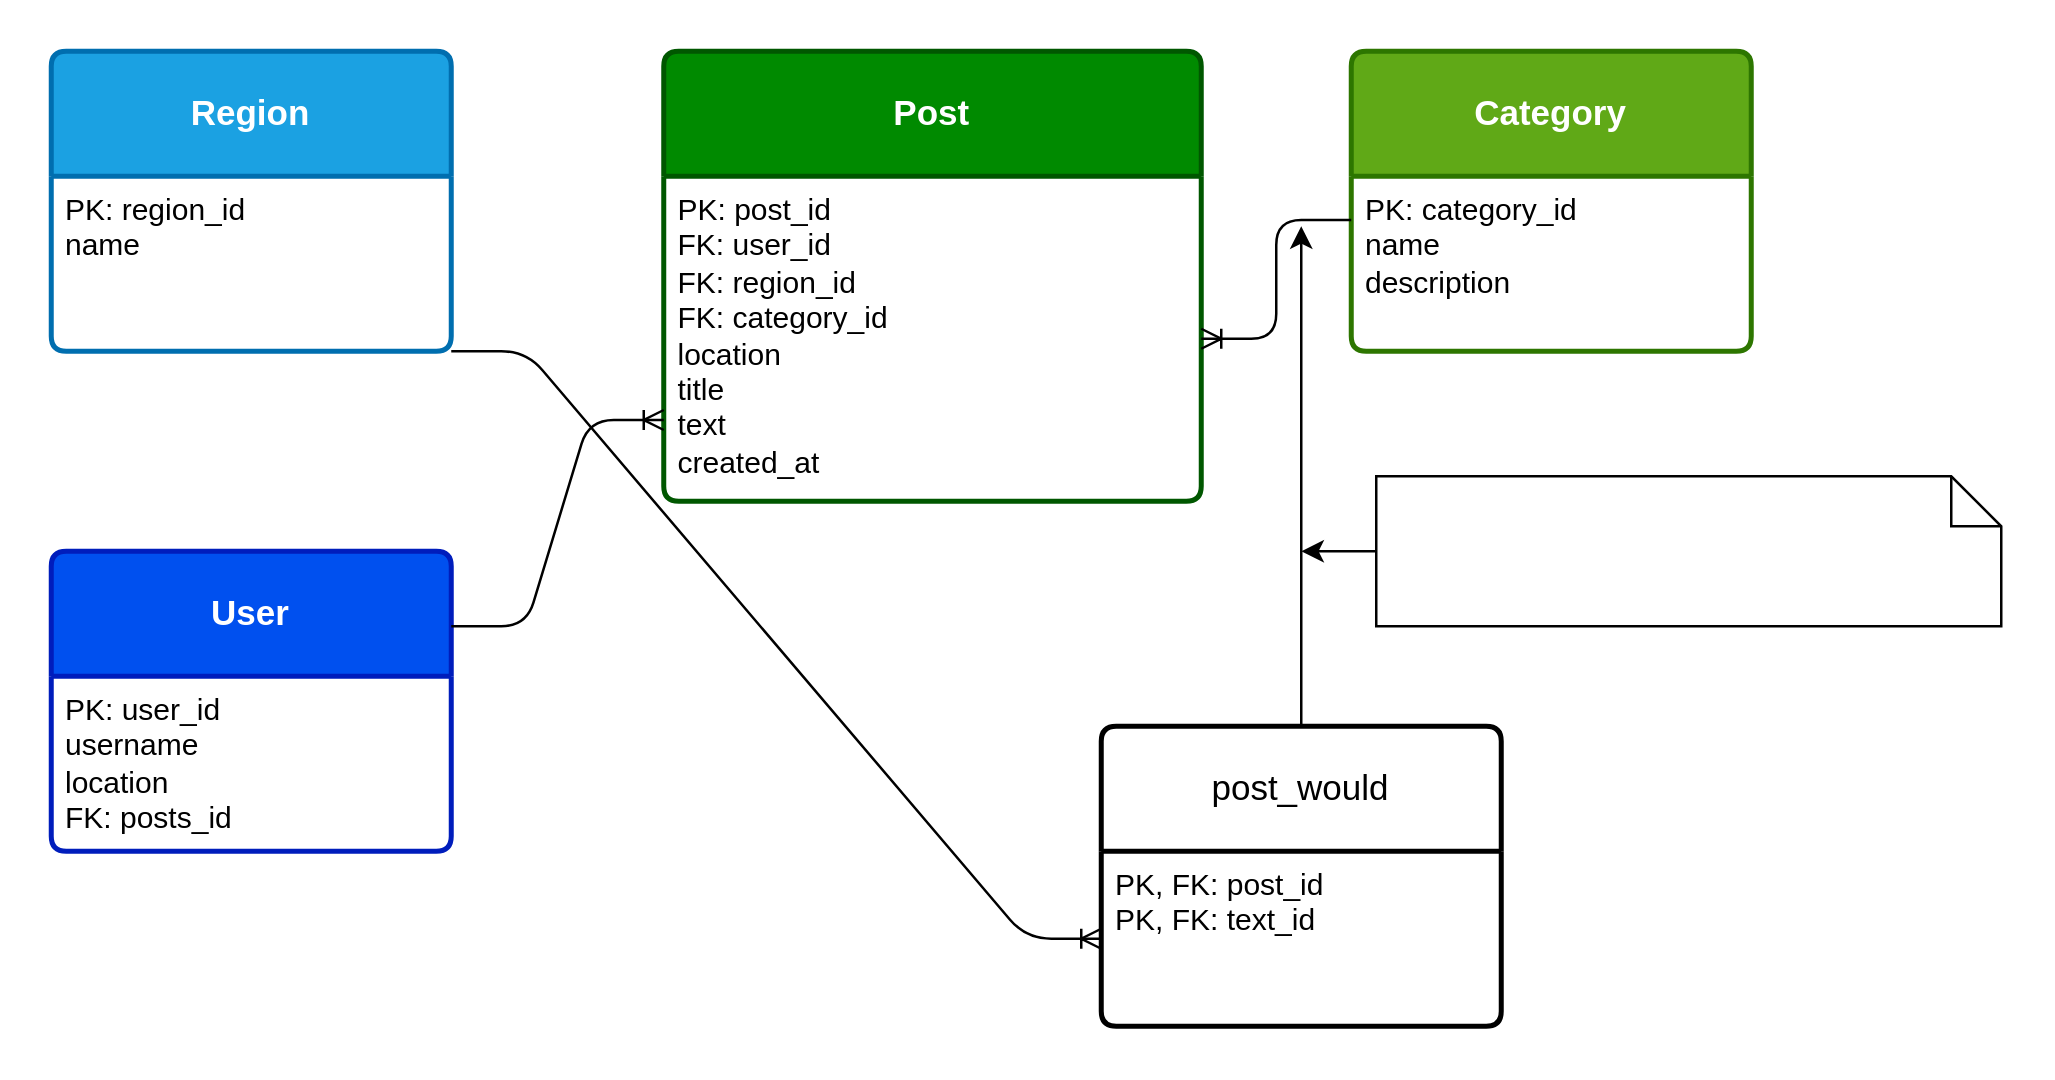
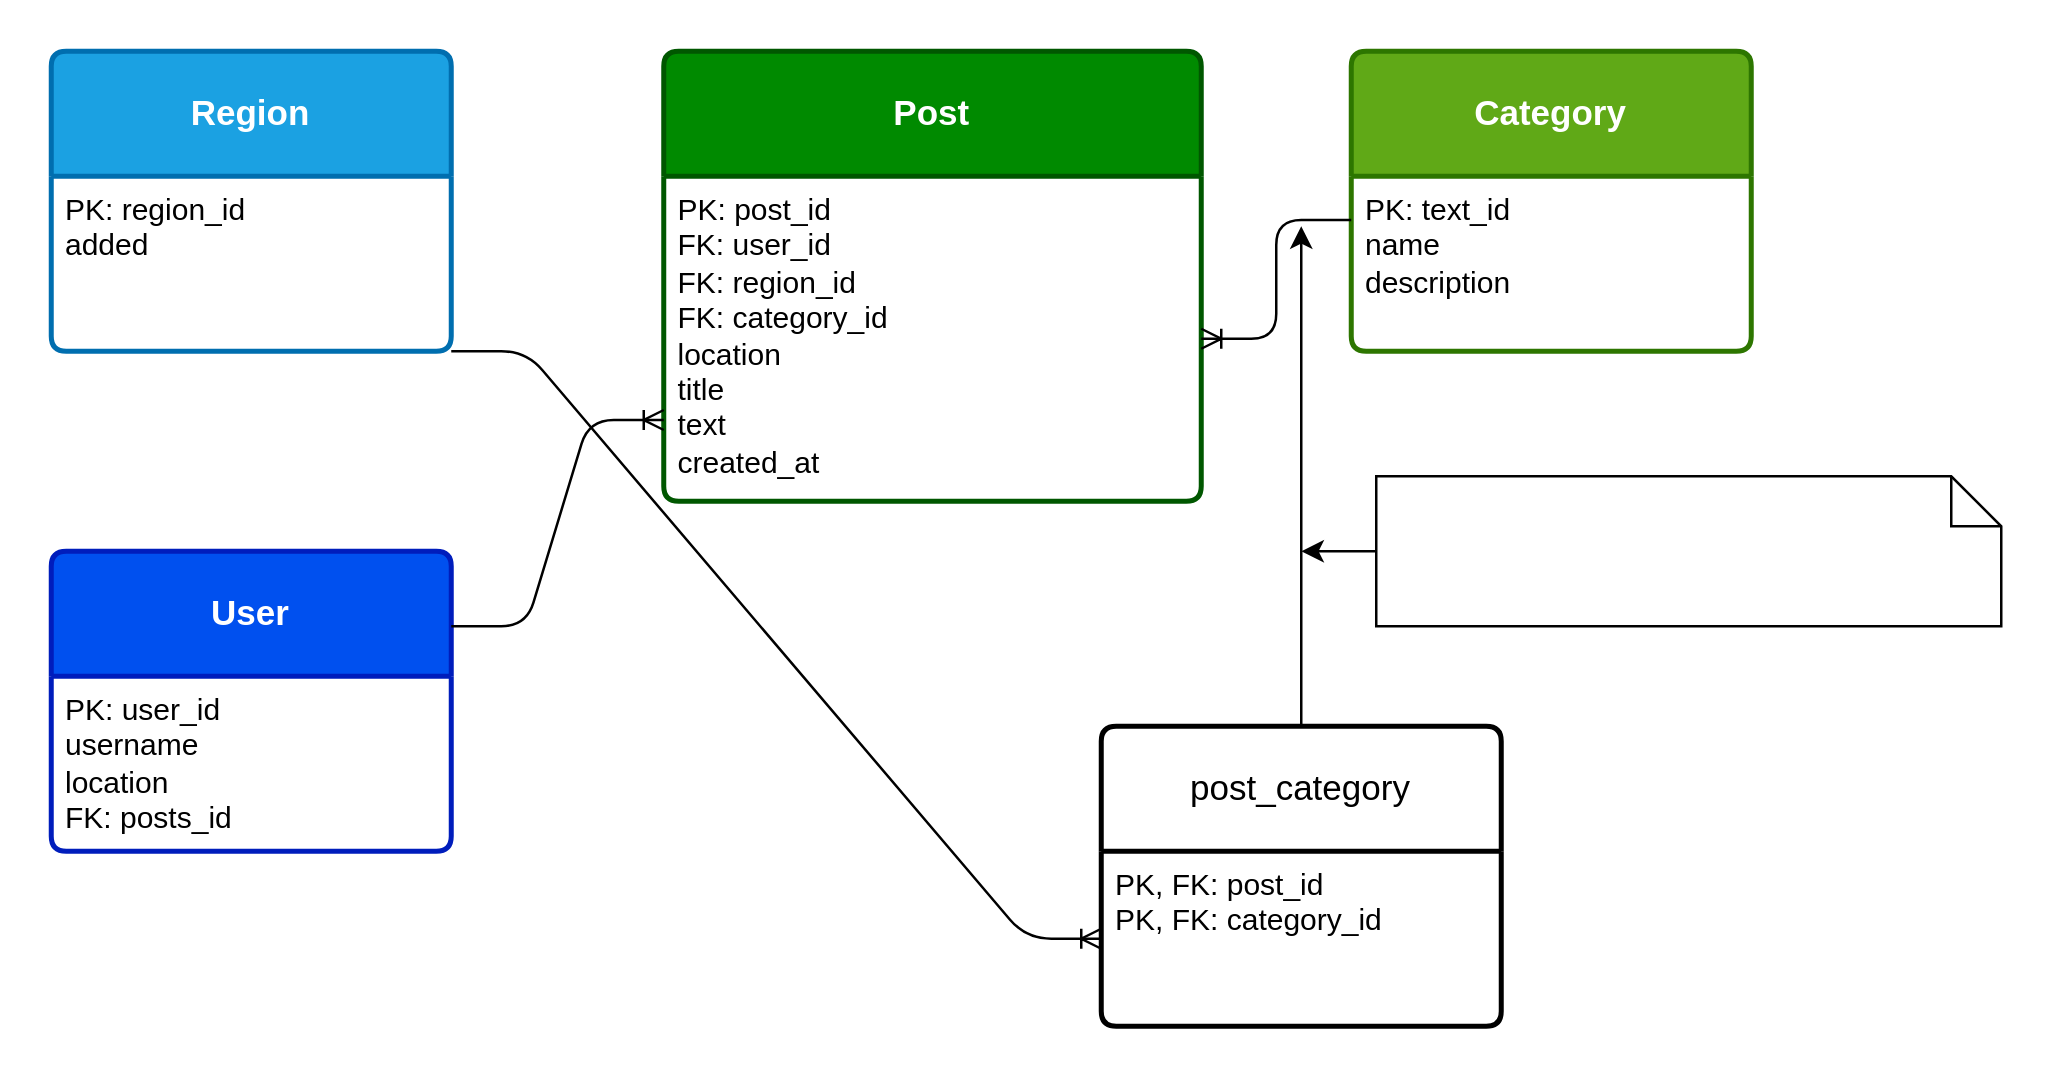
(160, 230) -> (160, 230)
(1481, 248) -> (1451, 248)
(1301, 789) -> (1301, 789)
(1223, 905) -> (1256, 905)
